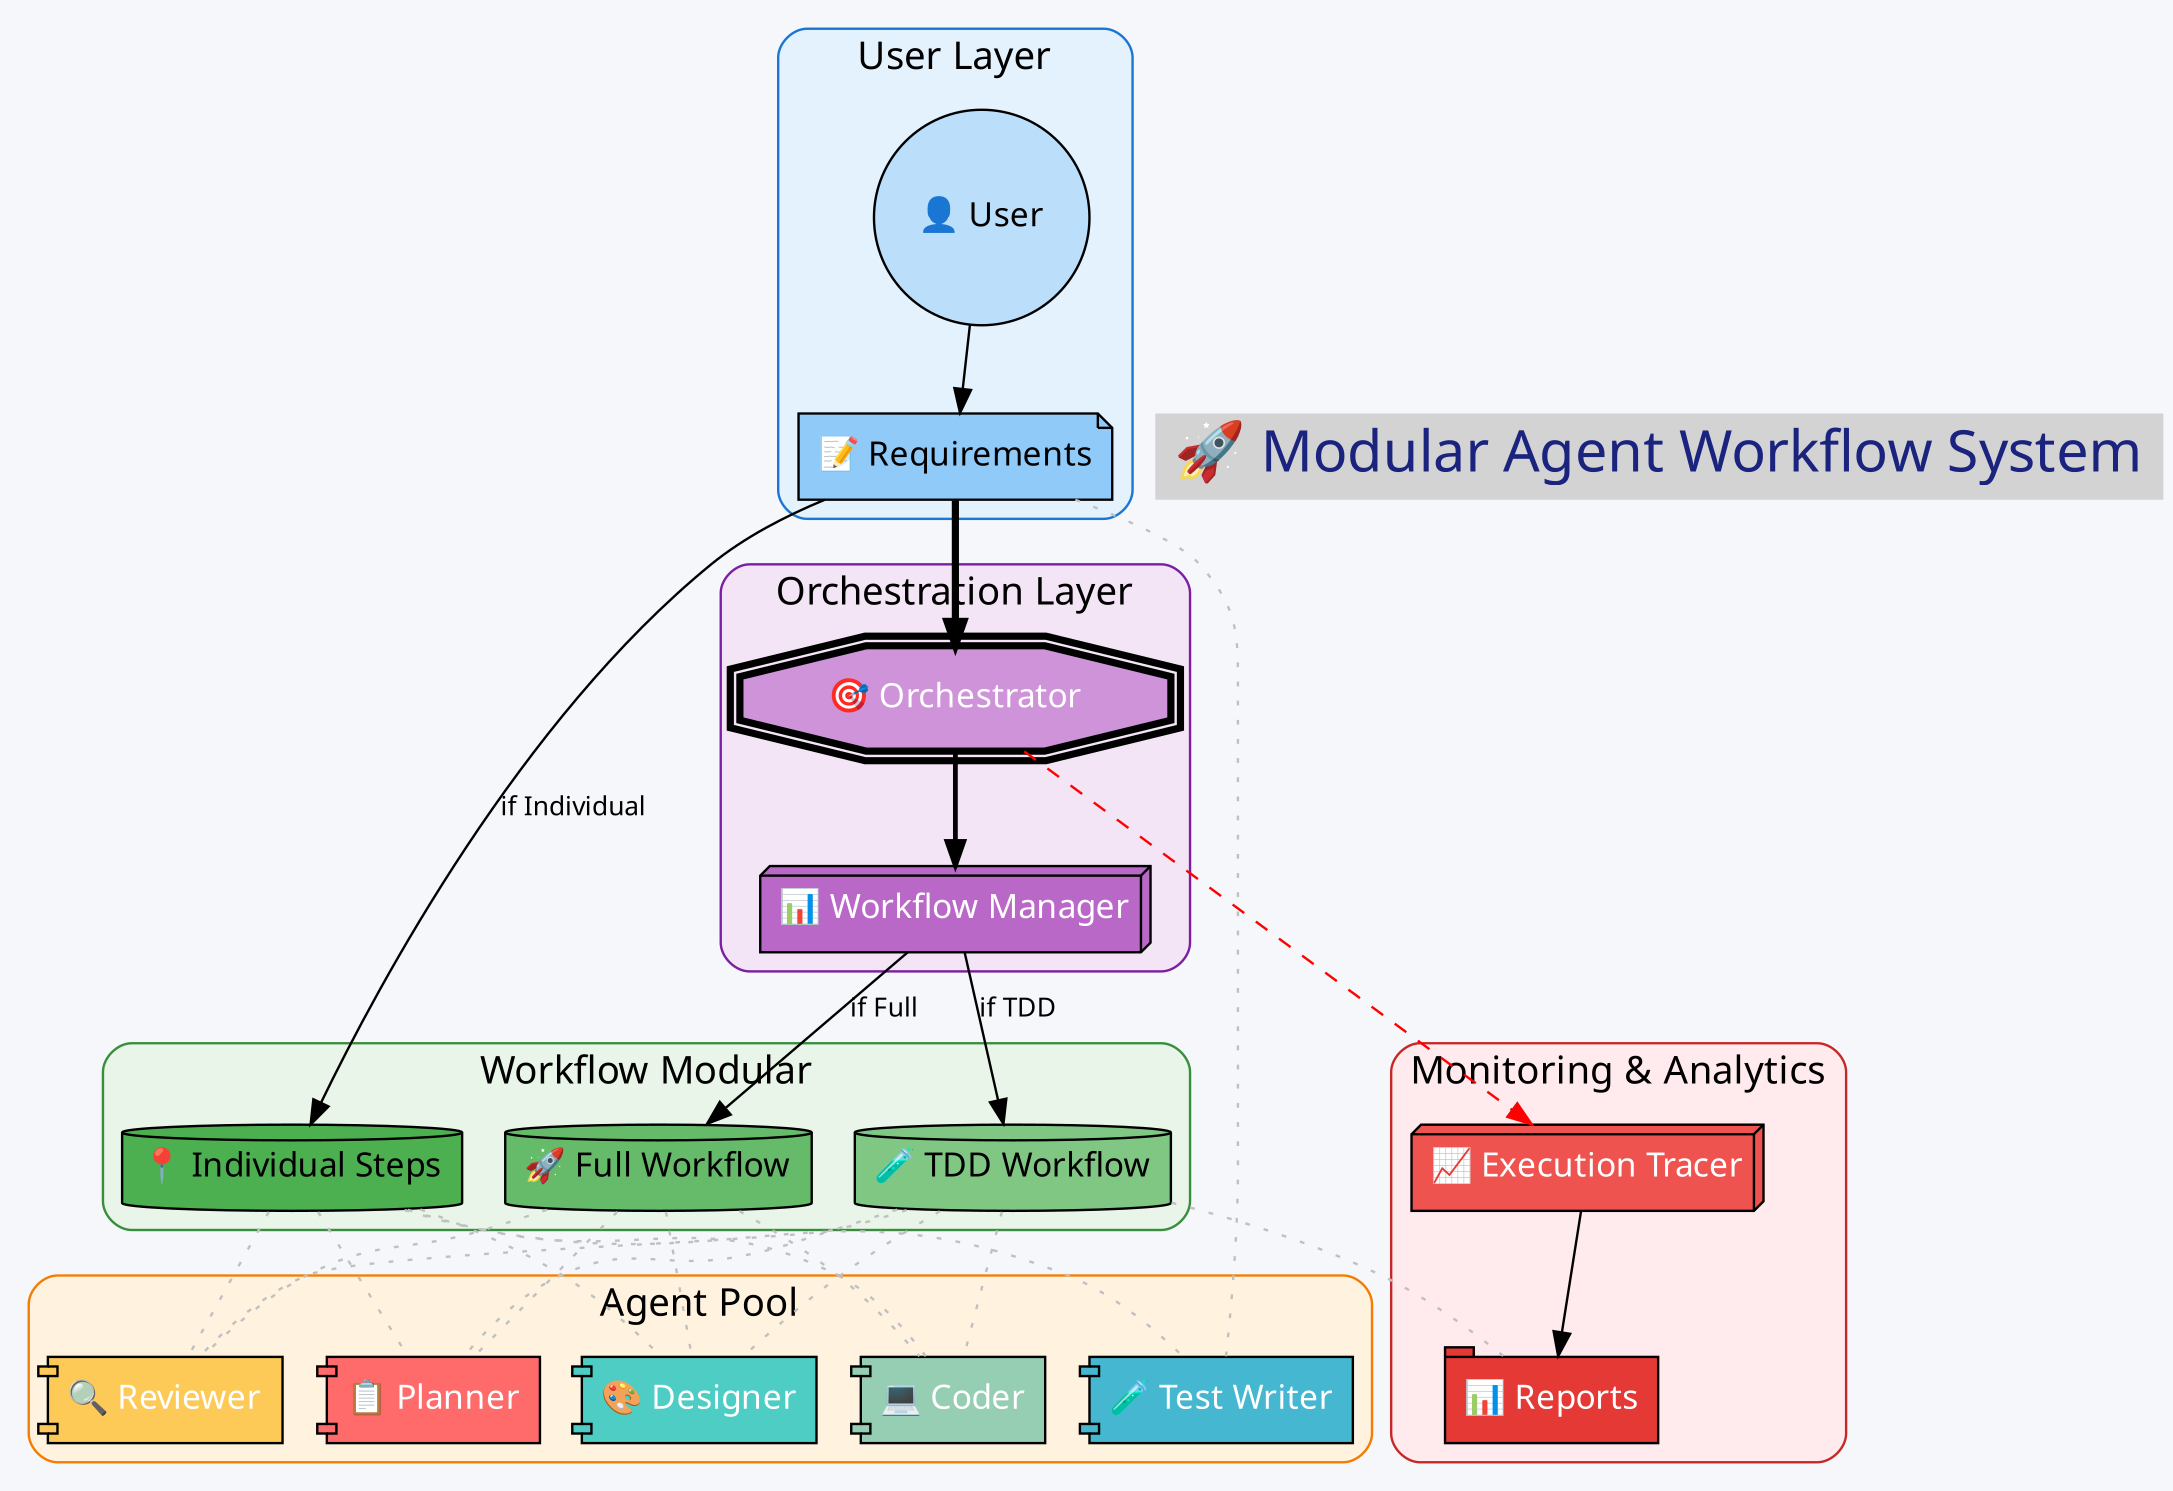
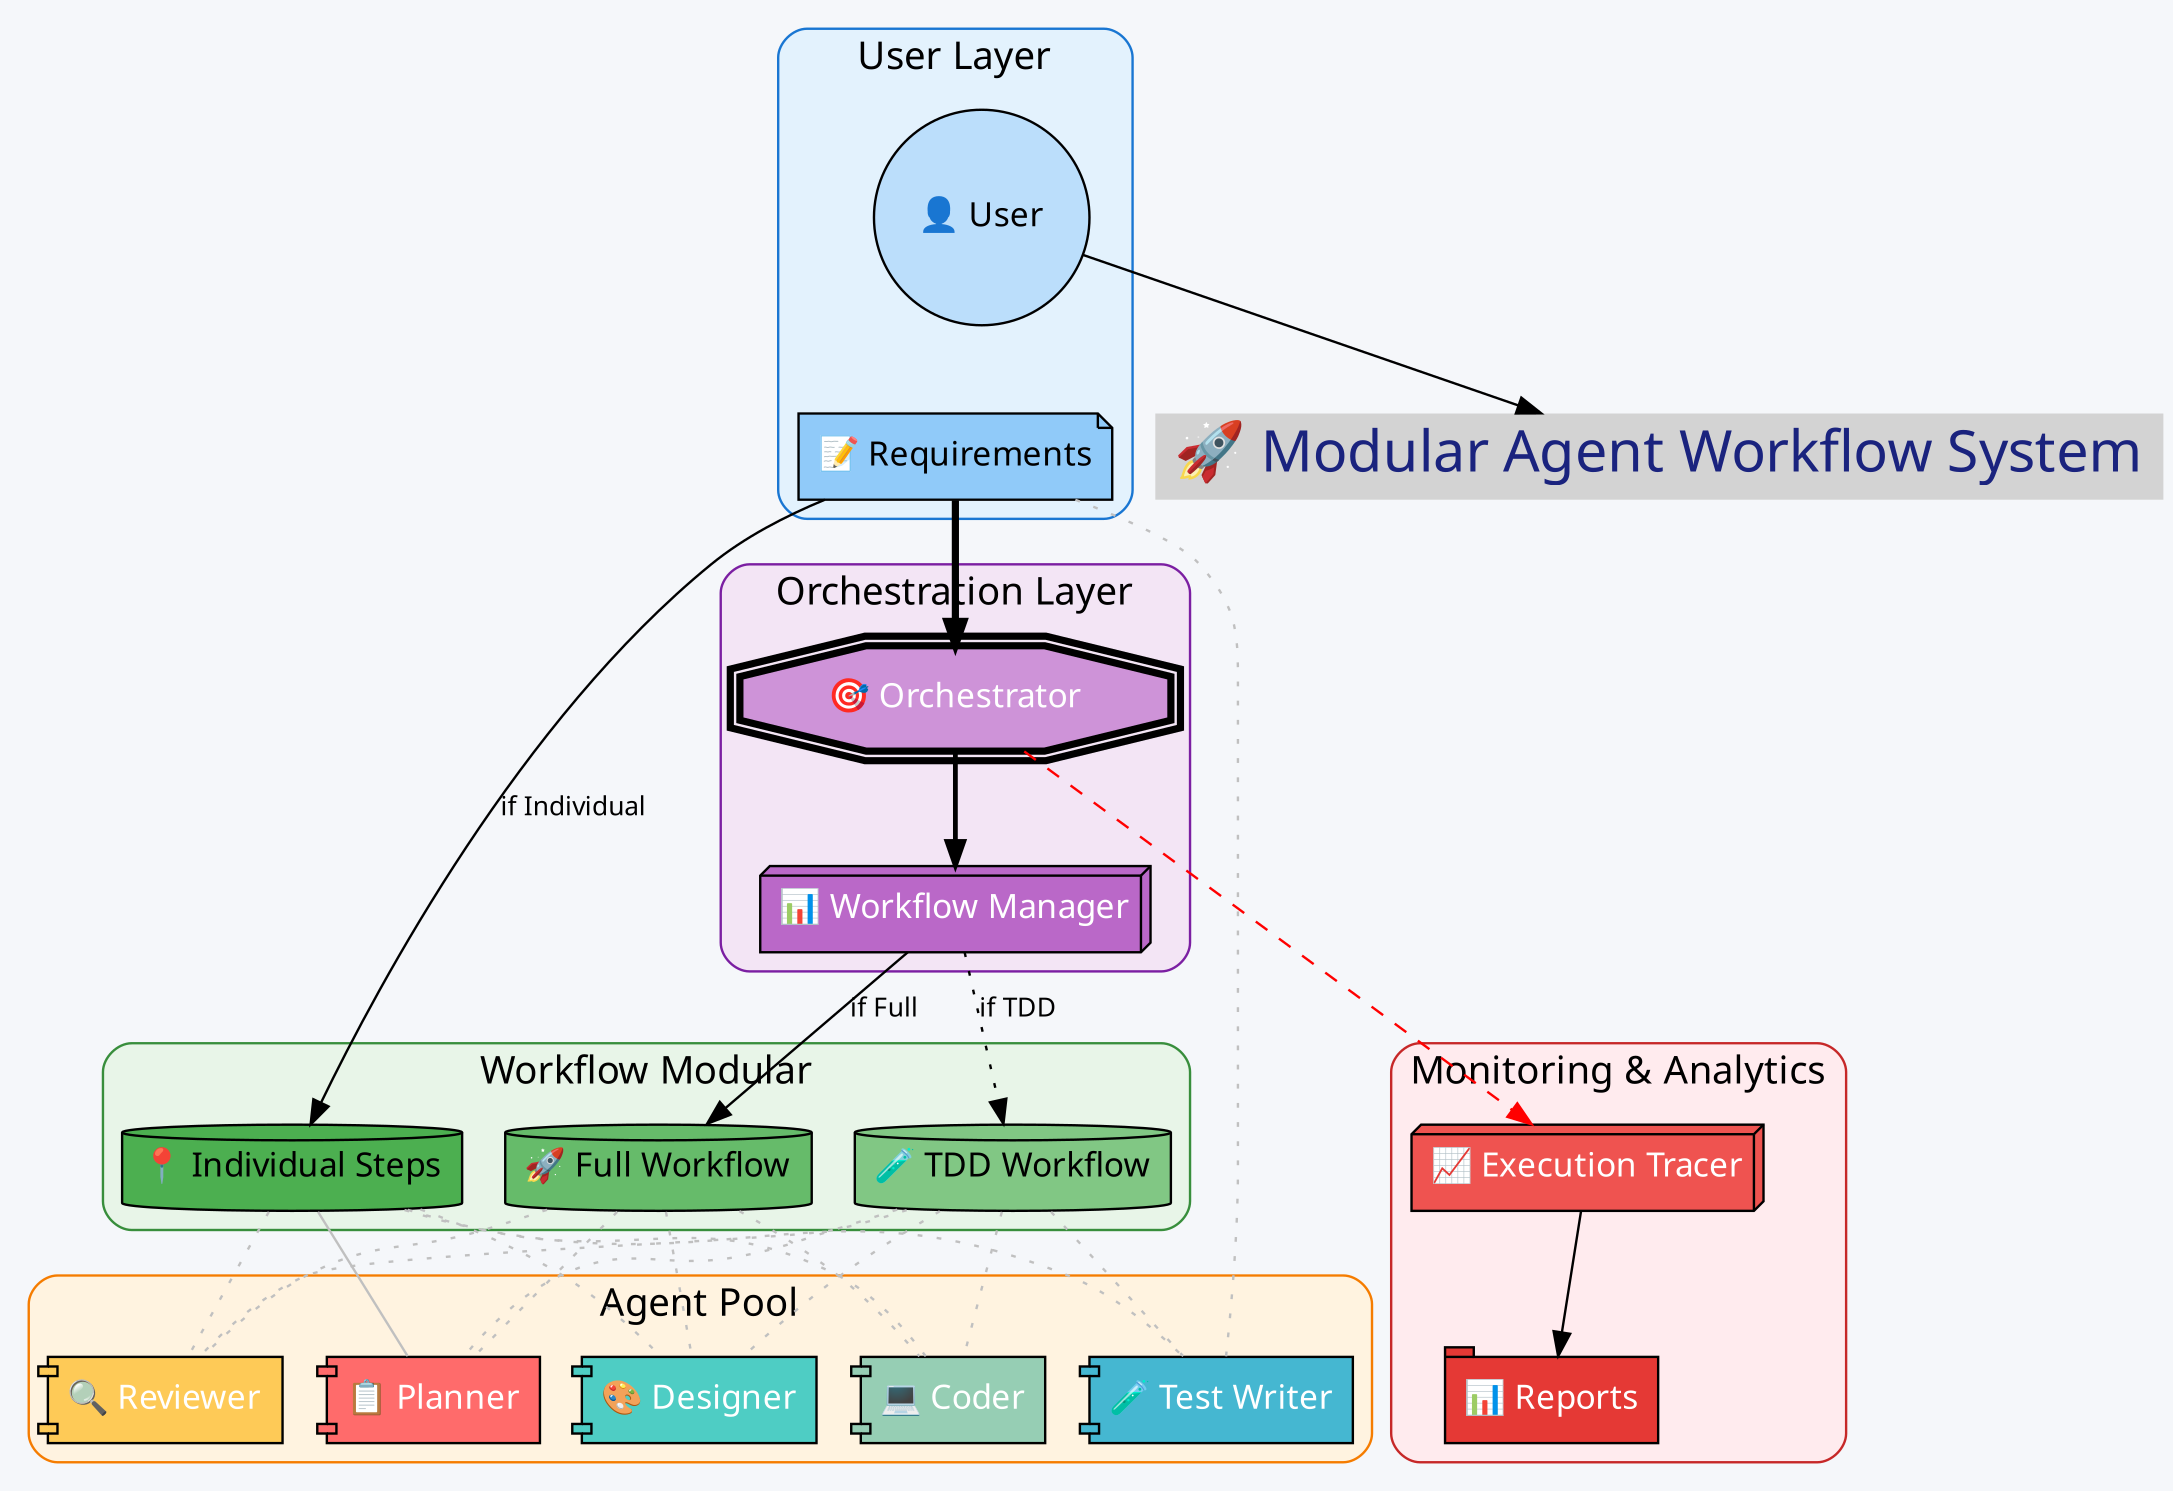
(966, 357) -> (1301, 330)
(981, 1026) -> (981, 1026)
(1347, 1260) -> (1094, 1259)
(367, 1291) -> (367, 1291)
